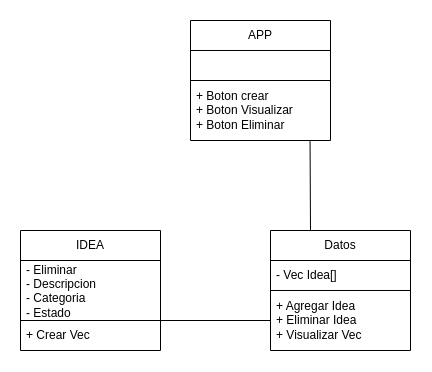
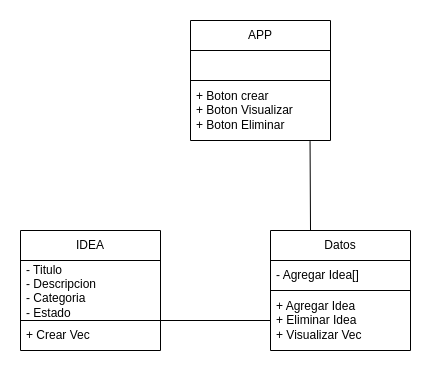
(314, 276) -> (327, 276)
(66, 291) -> (66, 291)
